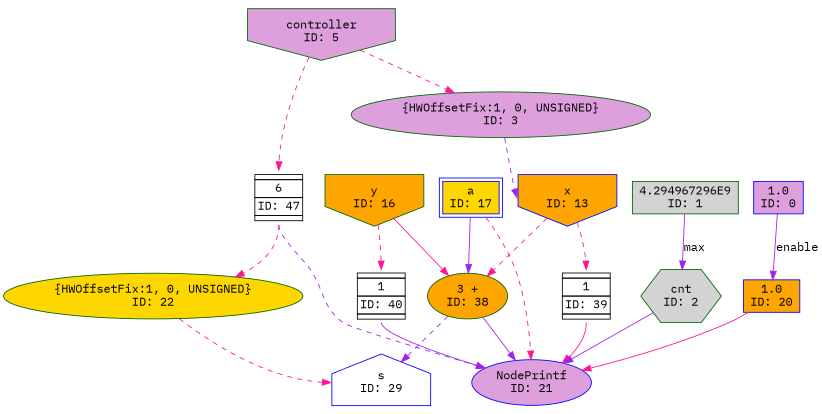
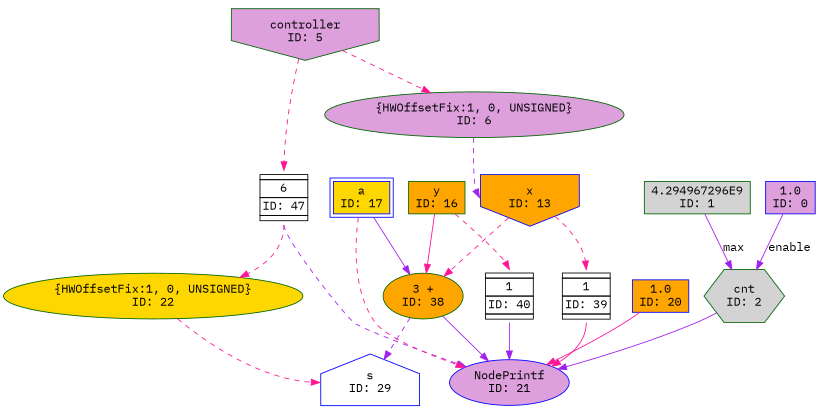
(501, 115) -> (474, 115)
(374, 198) -> (437, 198)
(775, 243) -> (772, 238)
